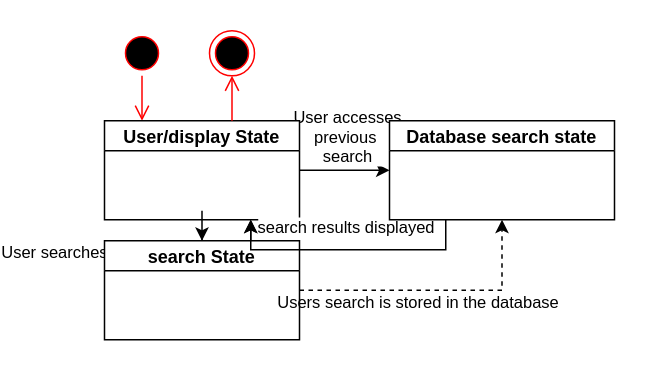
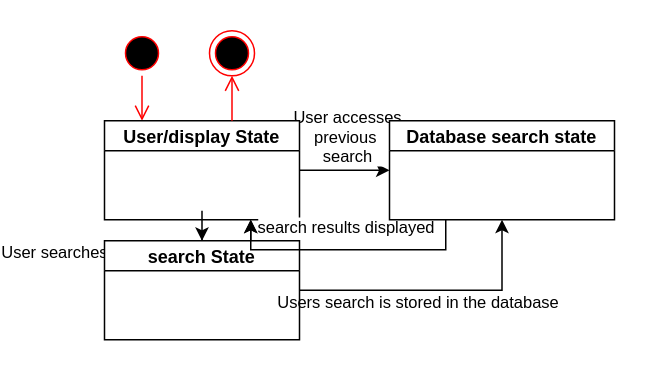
(432, 290) -> (432, 290)
